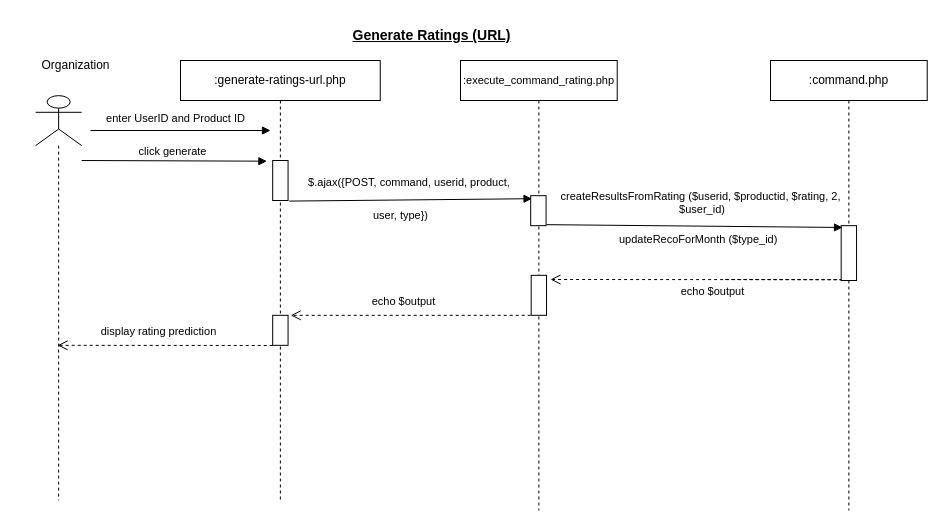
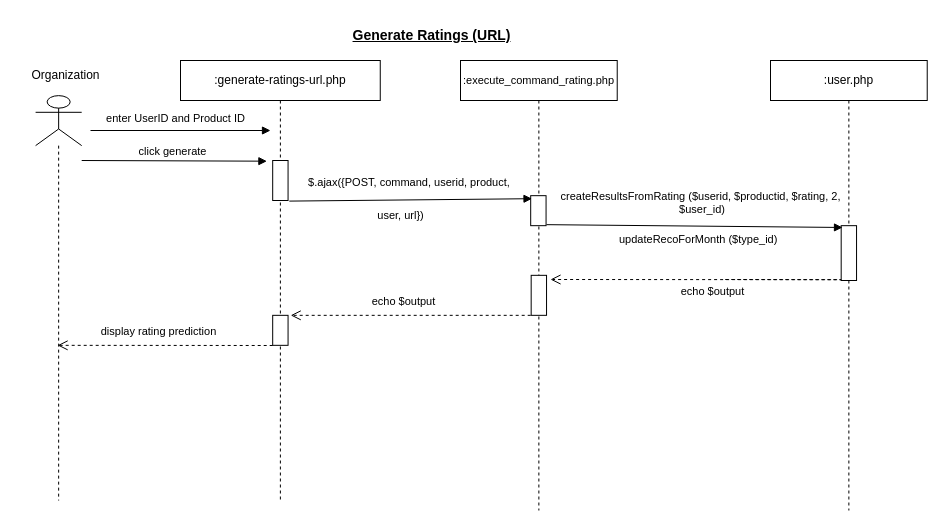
(76, 66) -> (66, 76)
(849, 81) -> (849, 81)
(401, 216) -> (401, 216)
